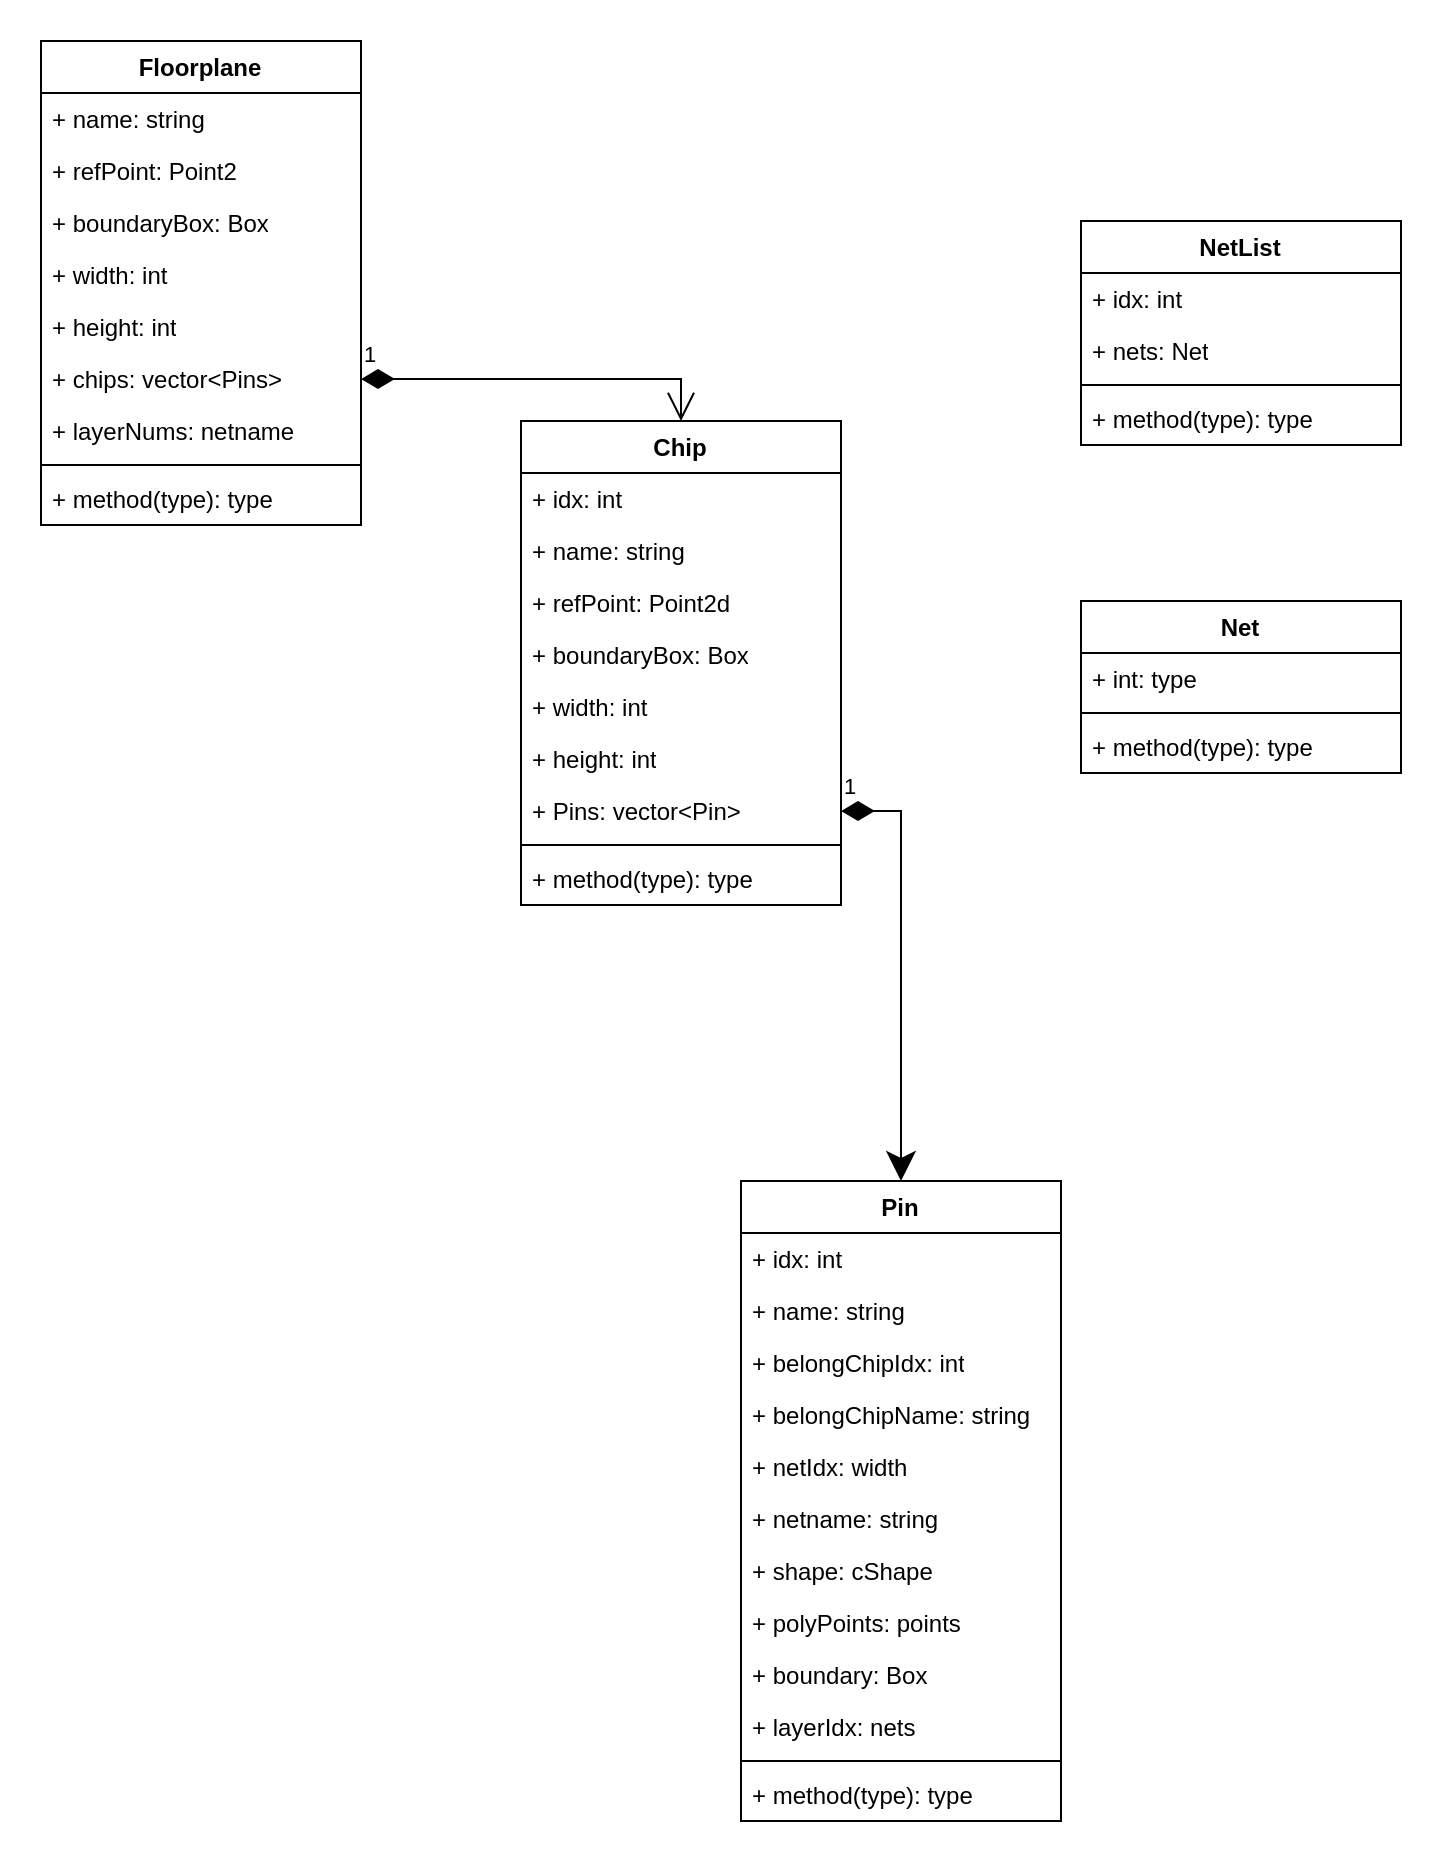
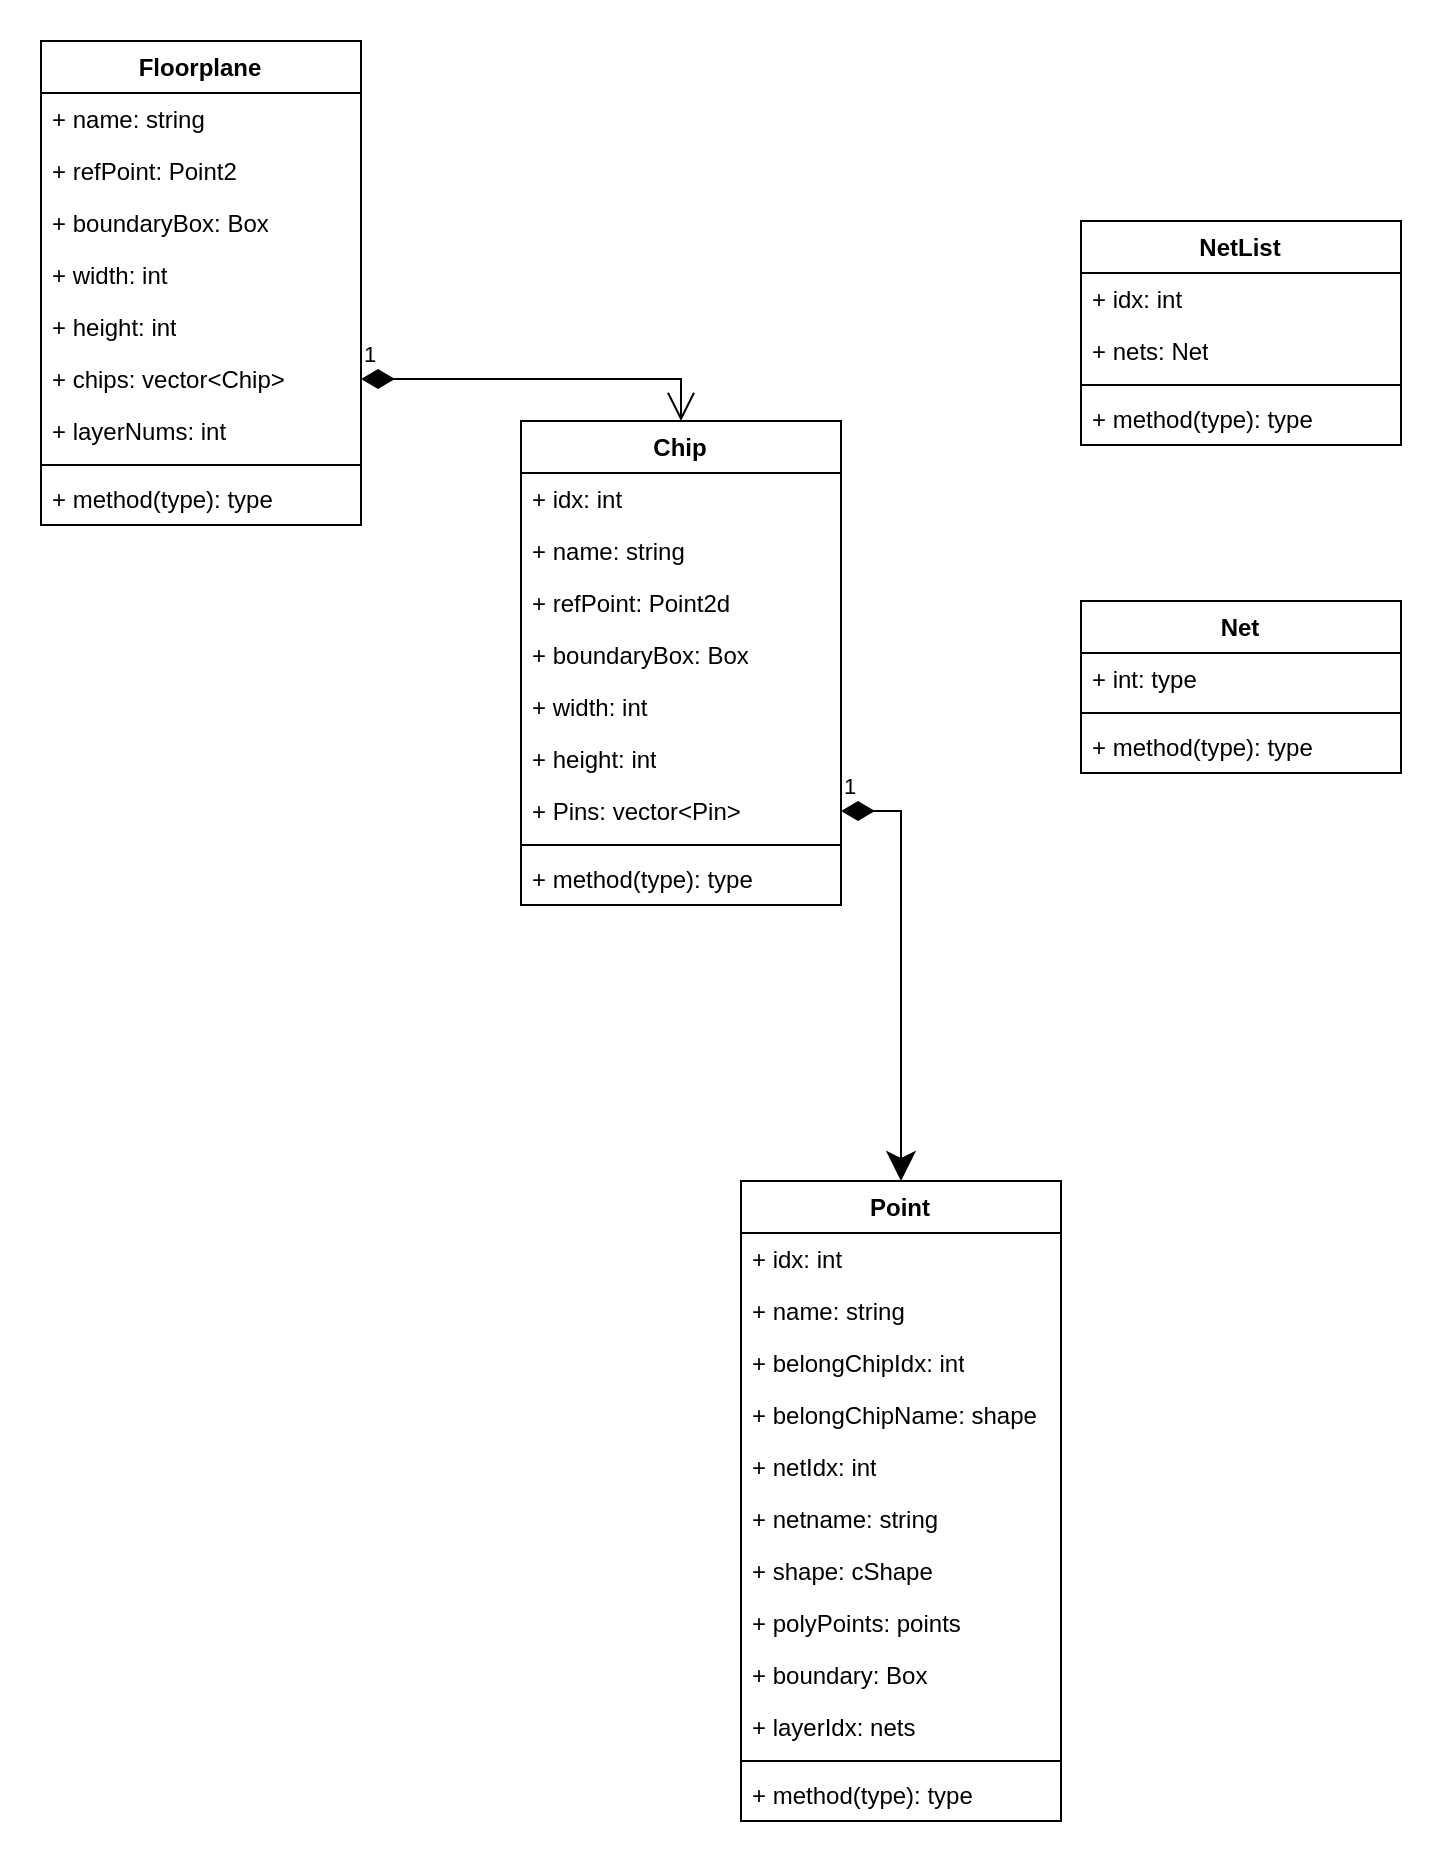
(179, 381) -> (179, 381)
(175, 433) -> (145, 433)
(901, 1209) -> (901, 1209)
(896, 1417) -> (892, 1417)
(841, 1469) -> (828, 1469)
